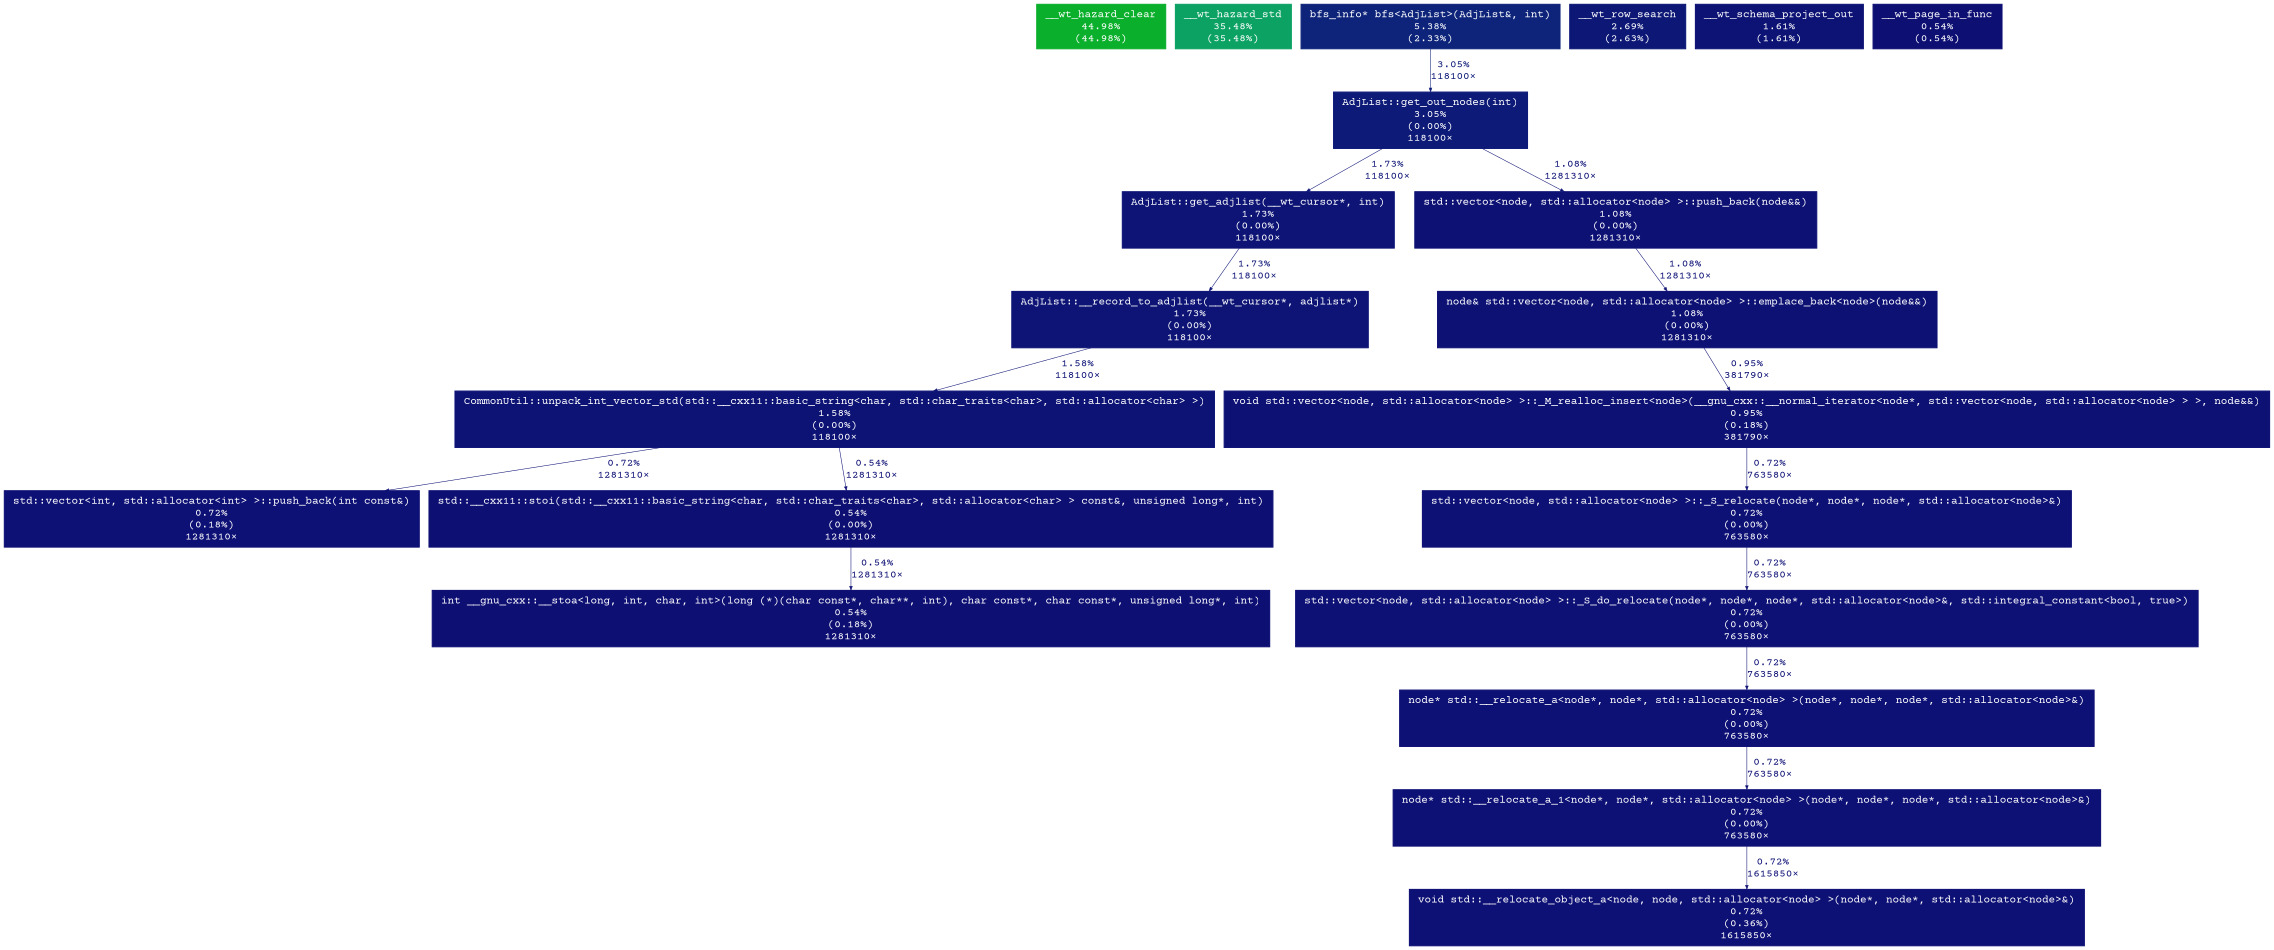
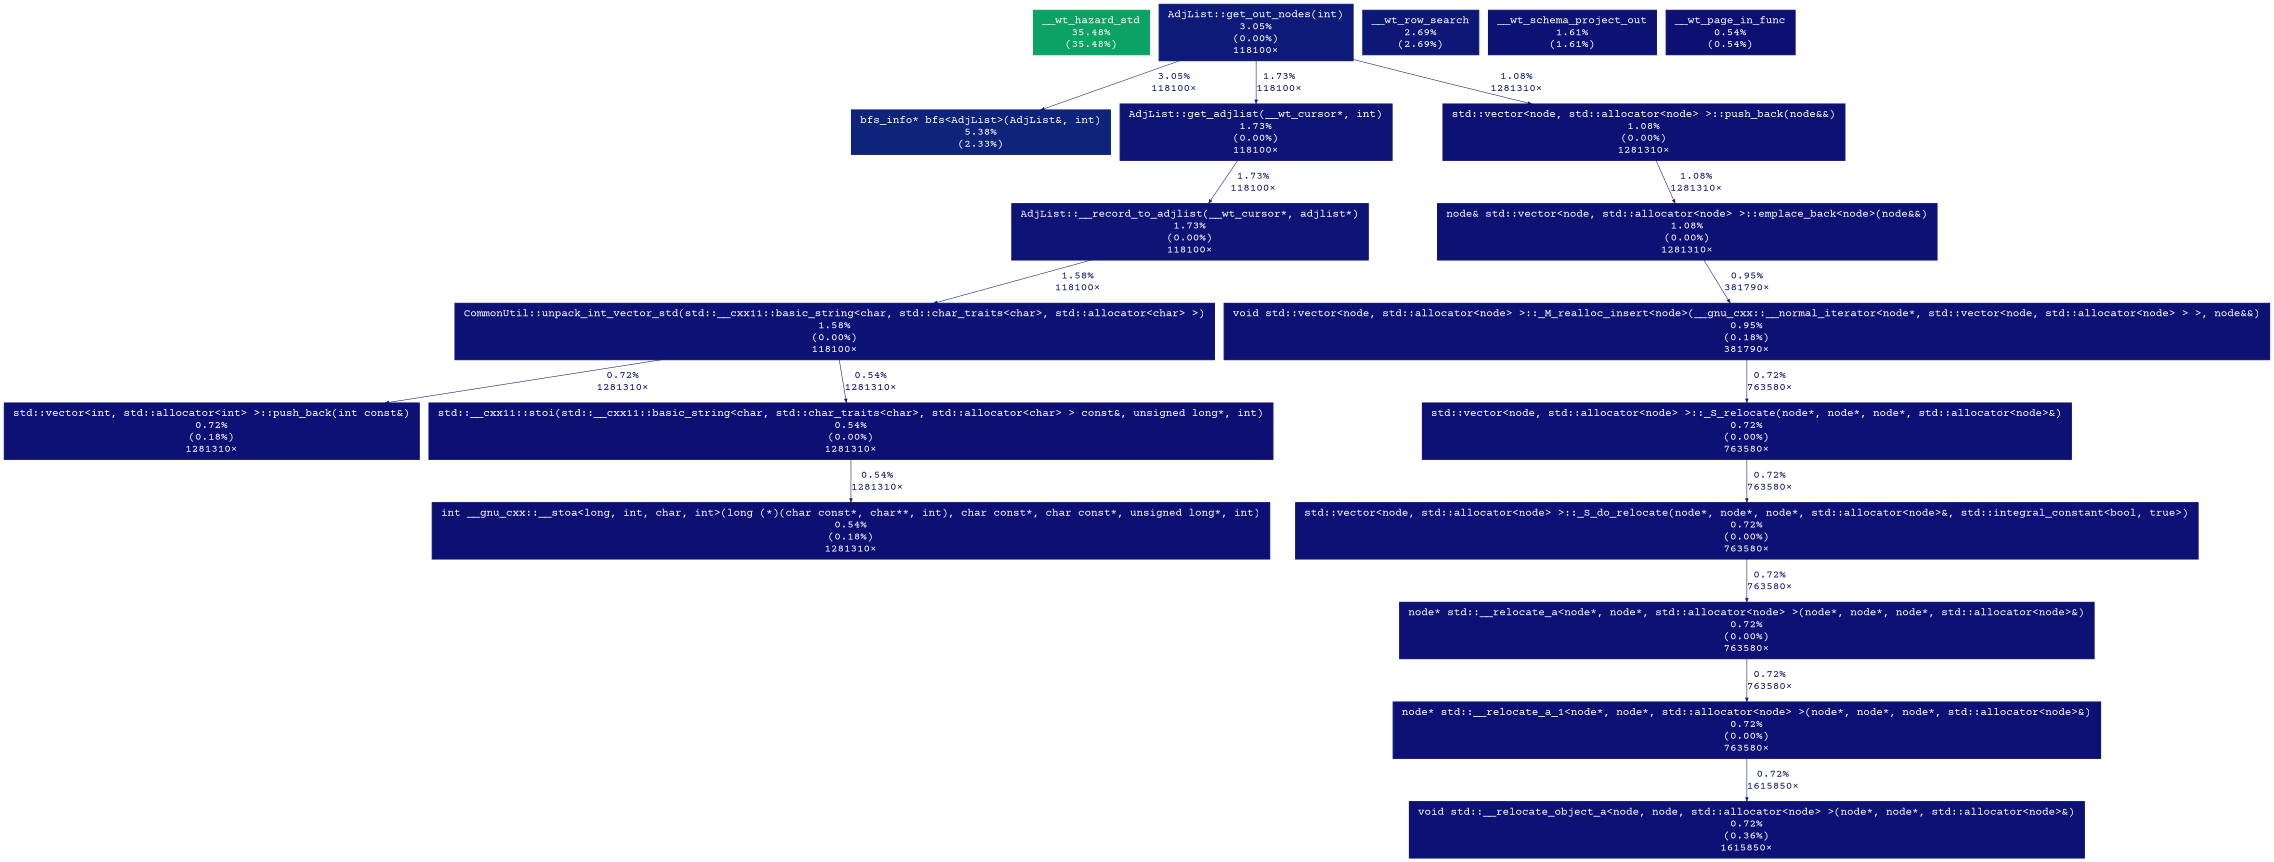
(1101, 27) -> none
(1628, 27) -> (1421, 32)
(1431, 68) -> (1112, 85)
